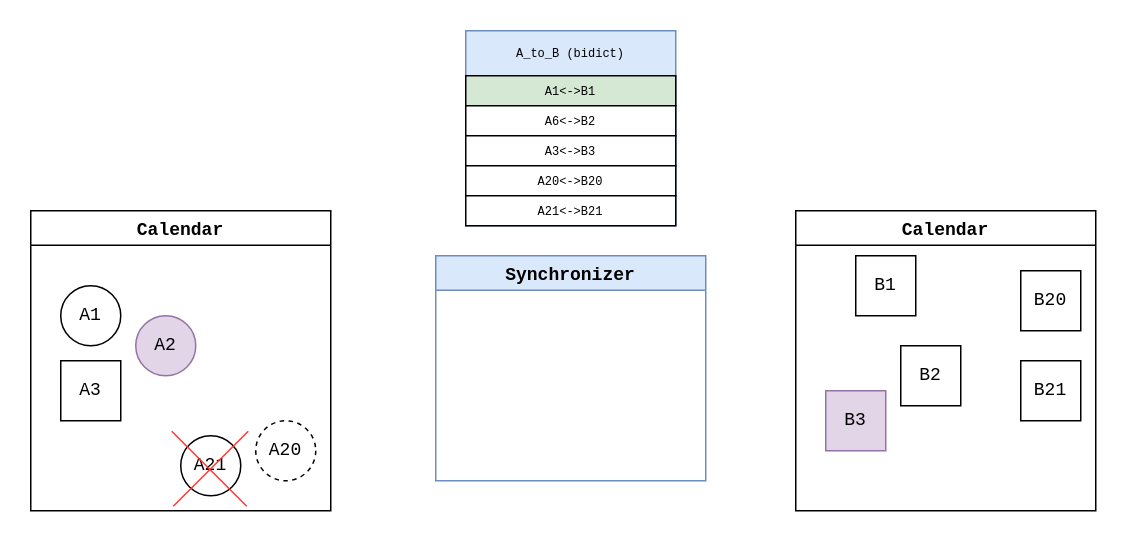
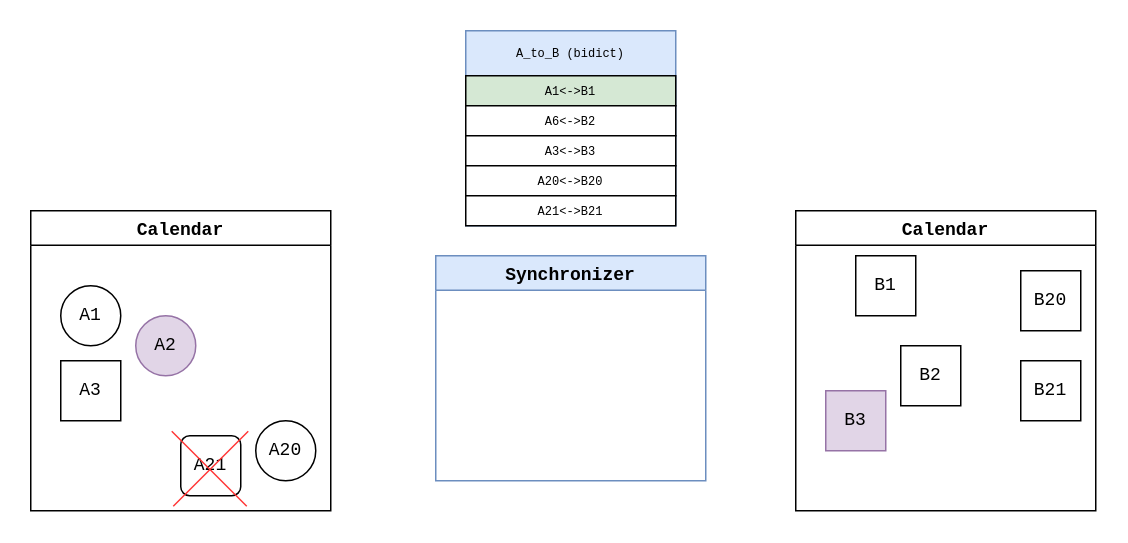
(286, 451) -> (286, 451)
(211, 466) -> (211, 466)
